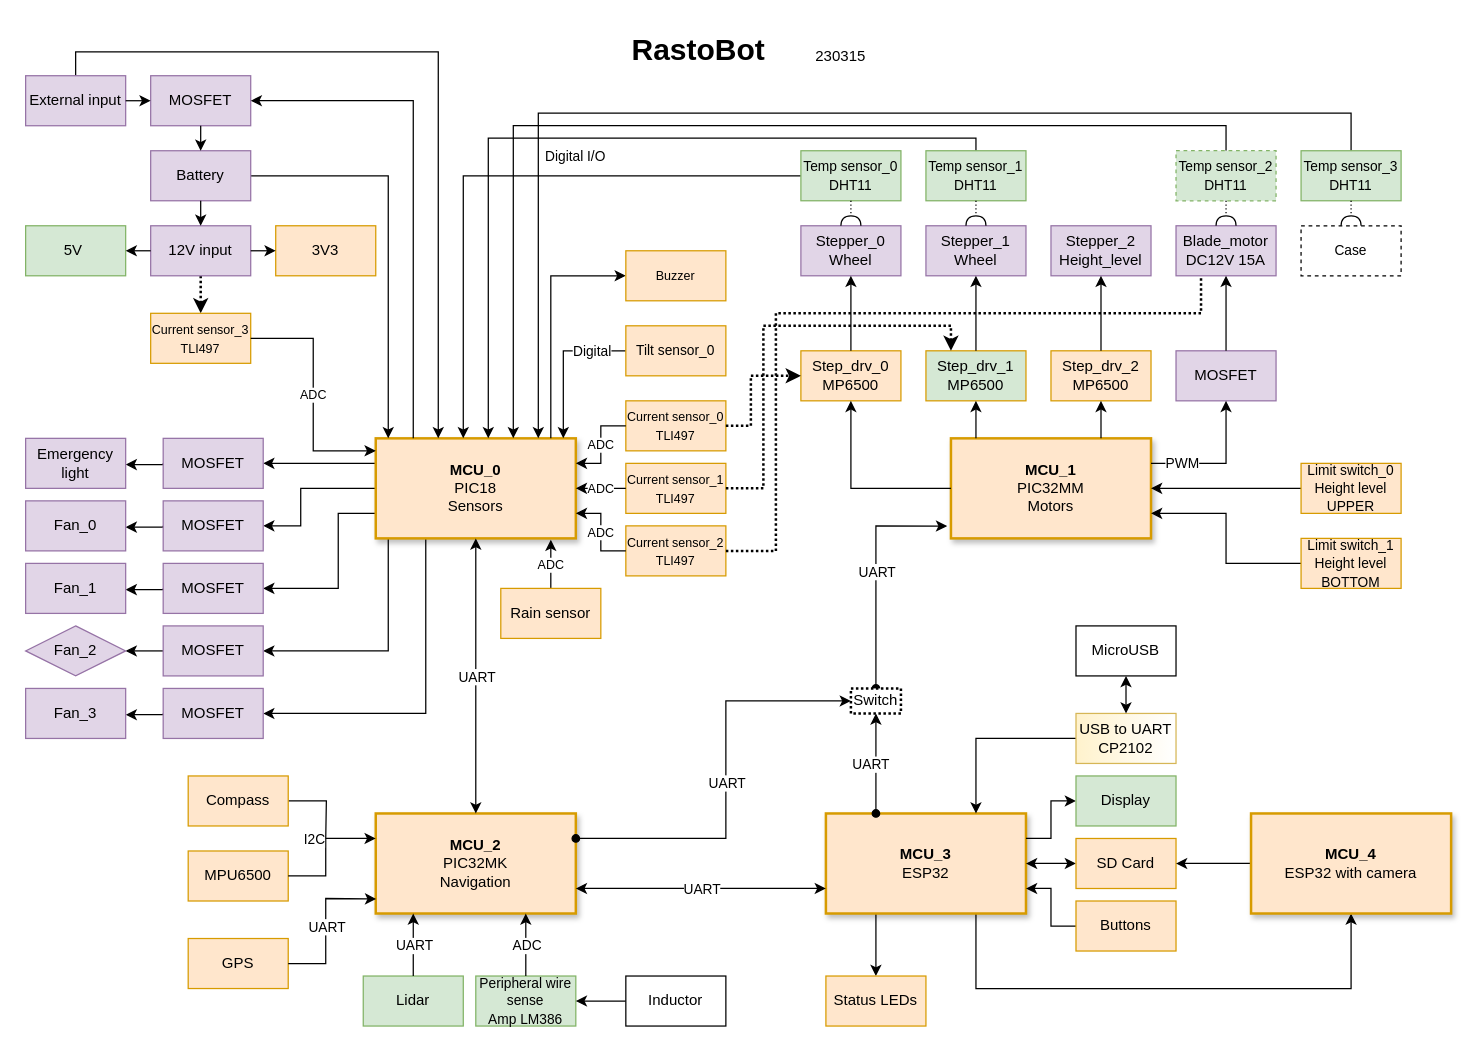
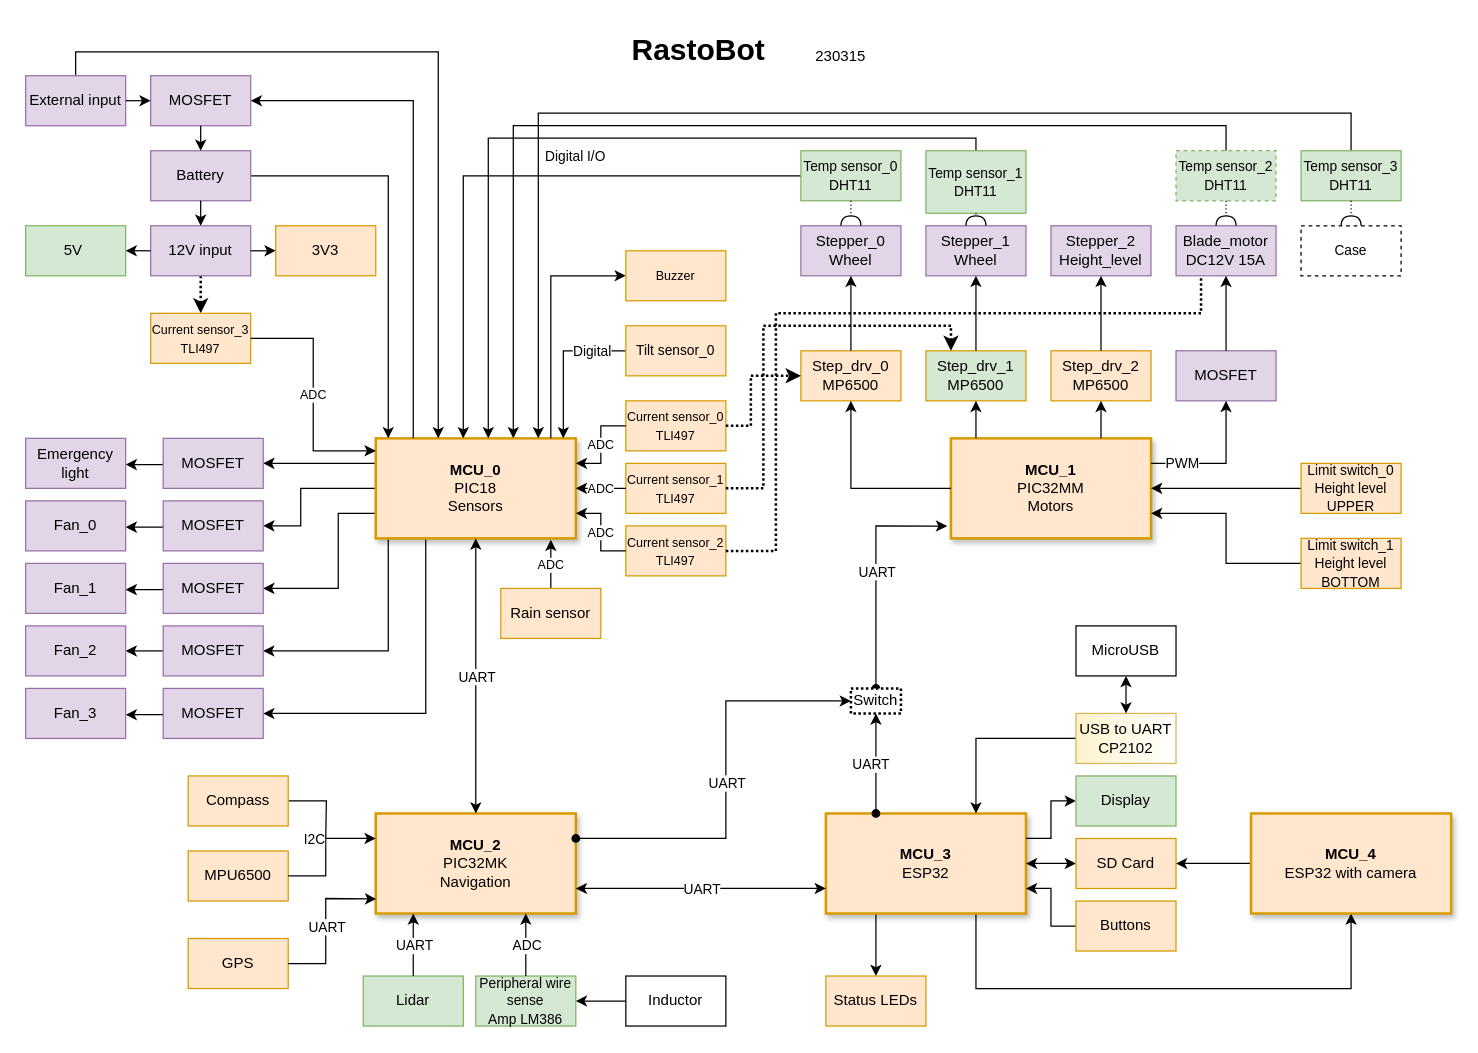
(976, 176) -> (976, 182)
(76, 651) -> (76, 651)
